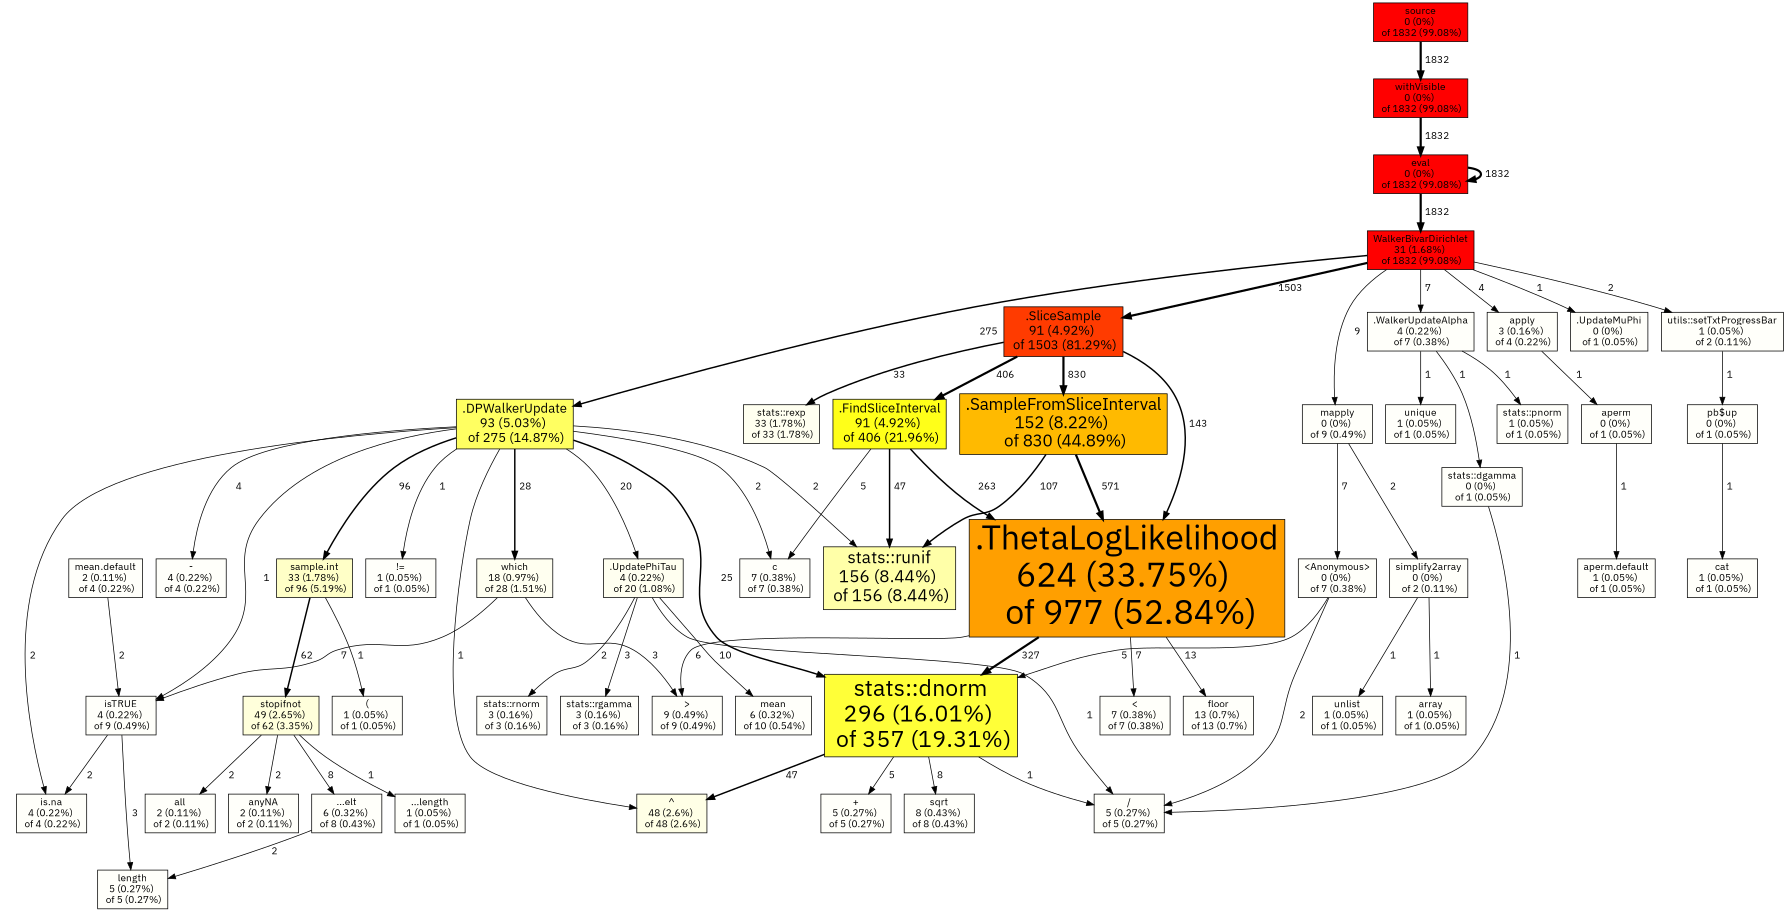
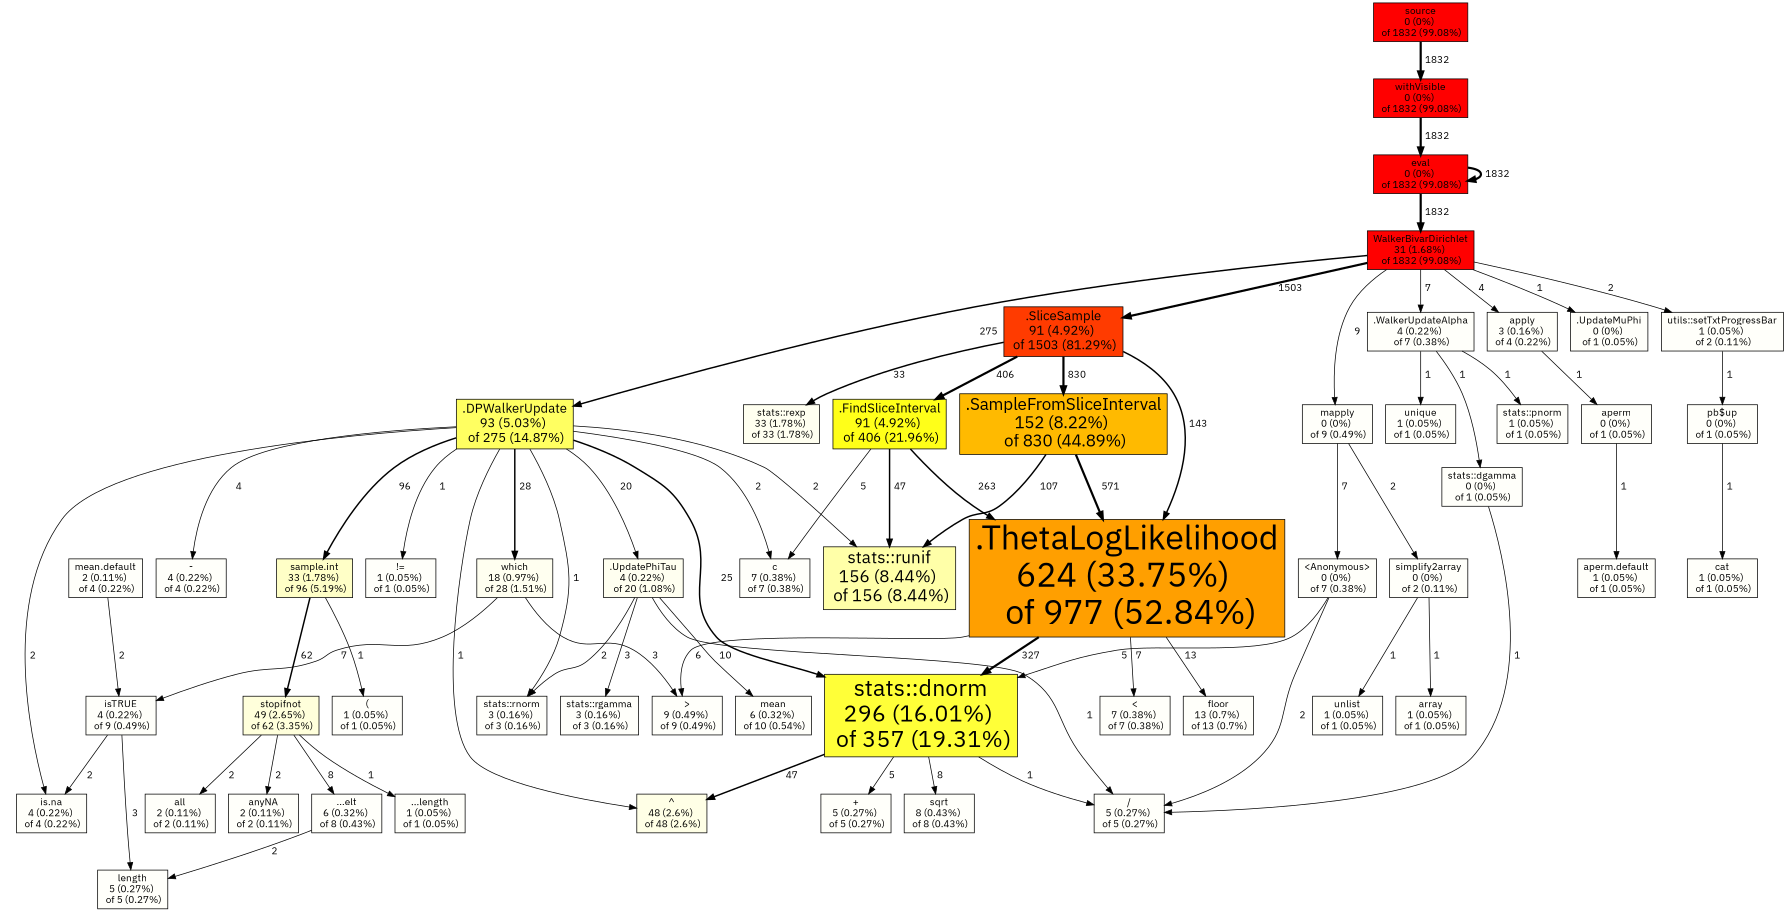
(261, 517) -> (568, 570)
